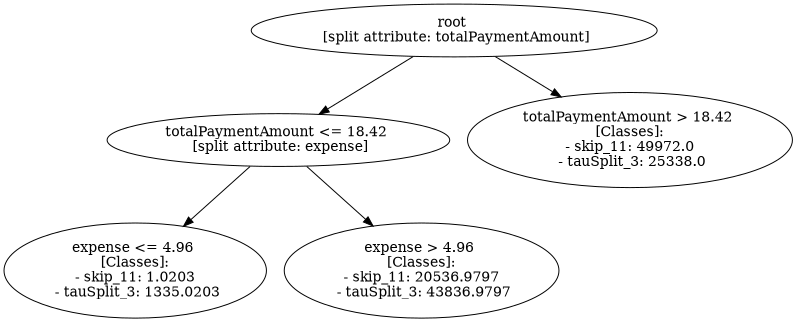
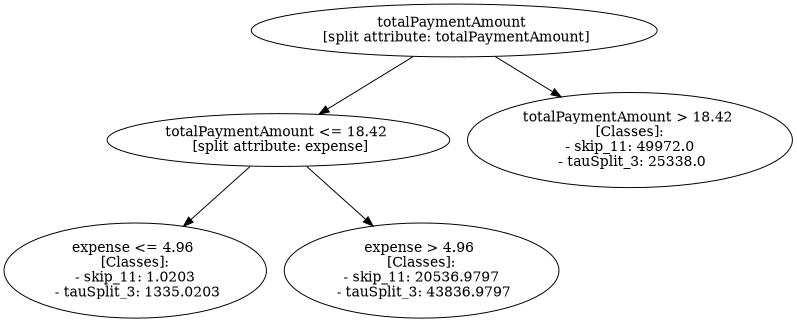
(454, 30) -> (454, 30)
